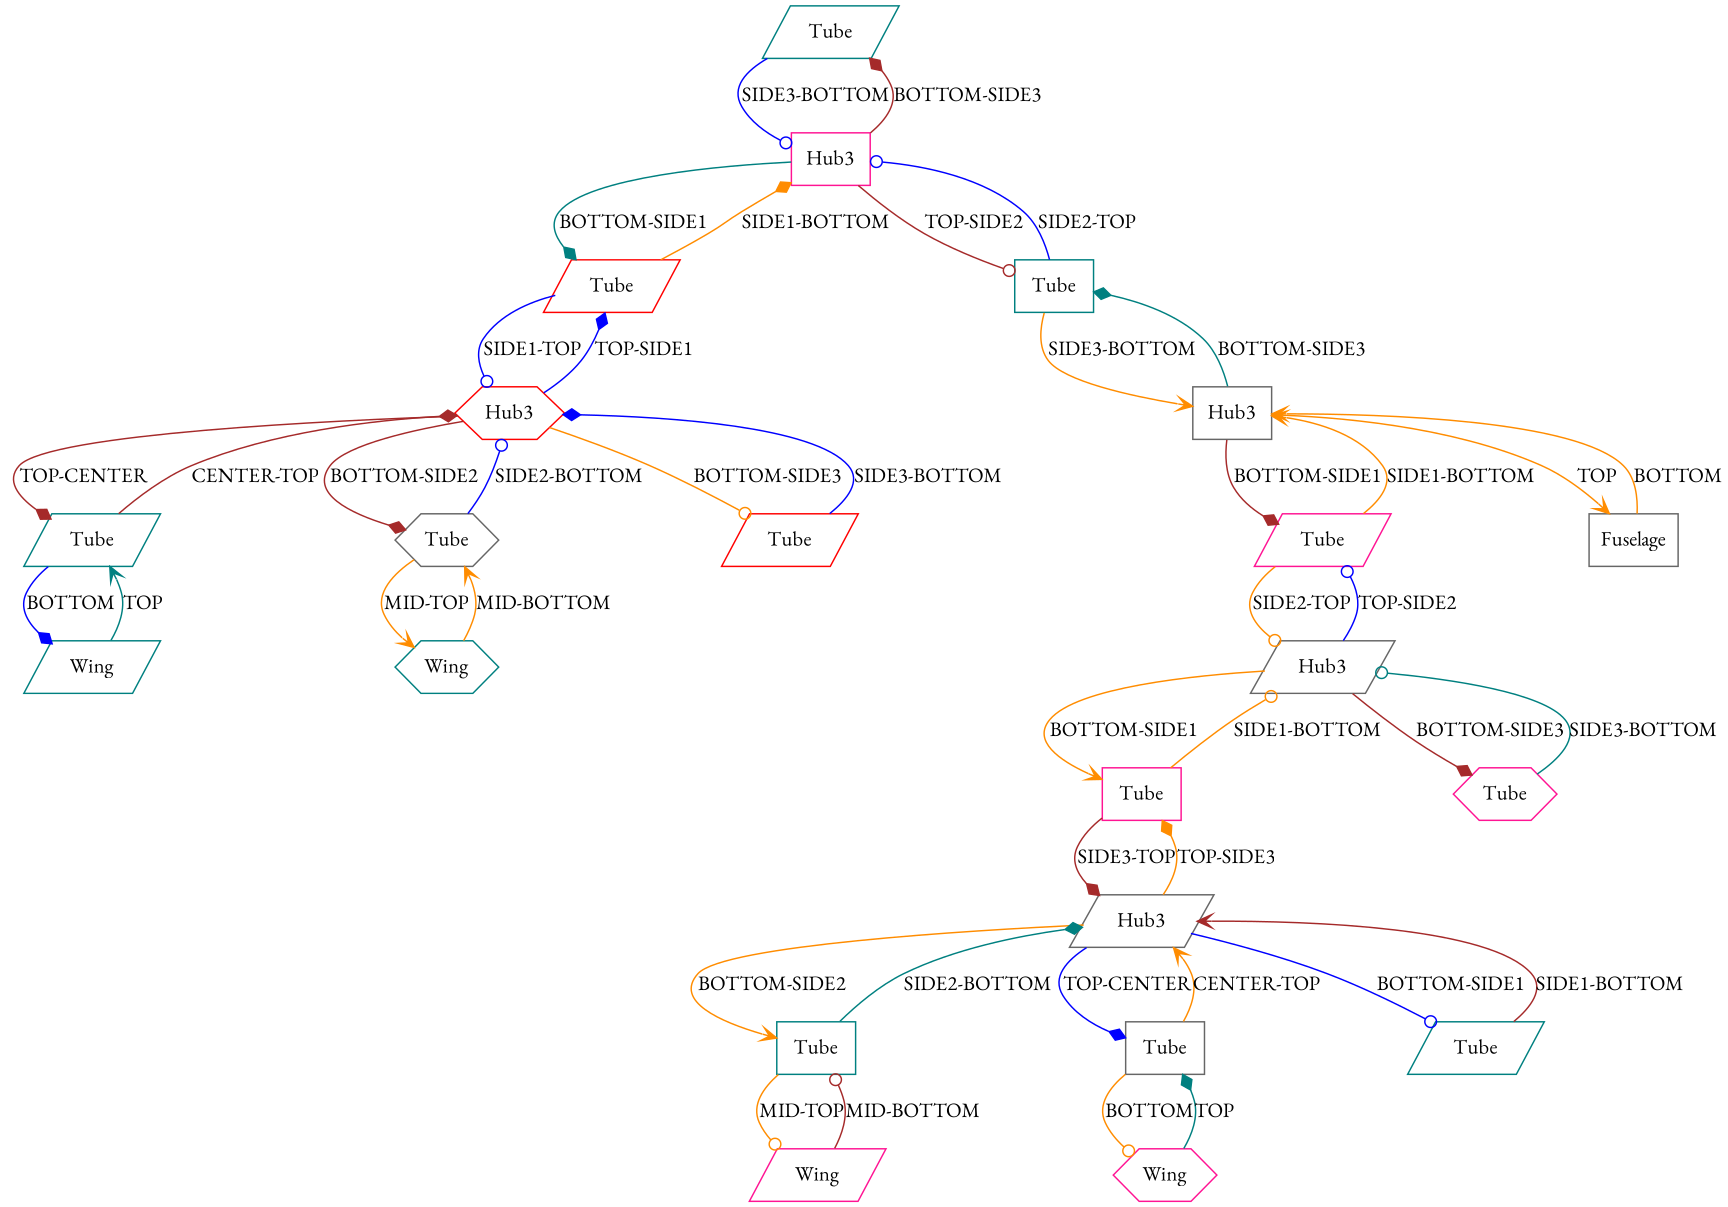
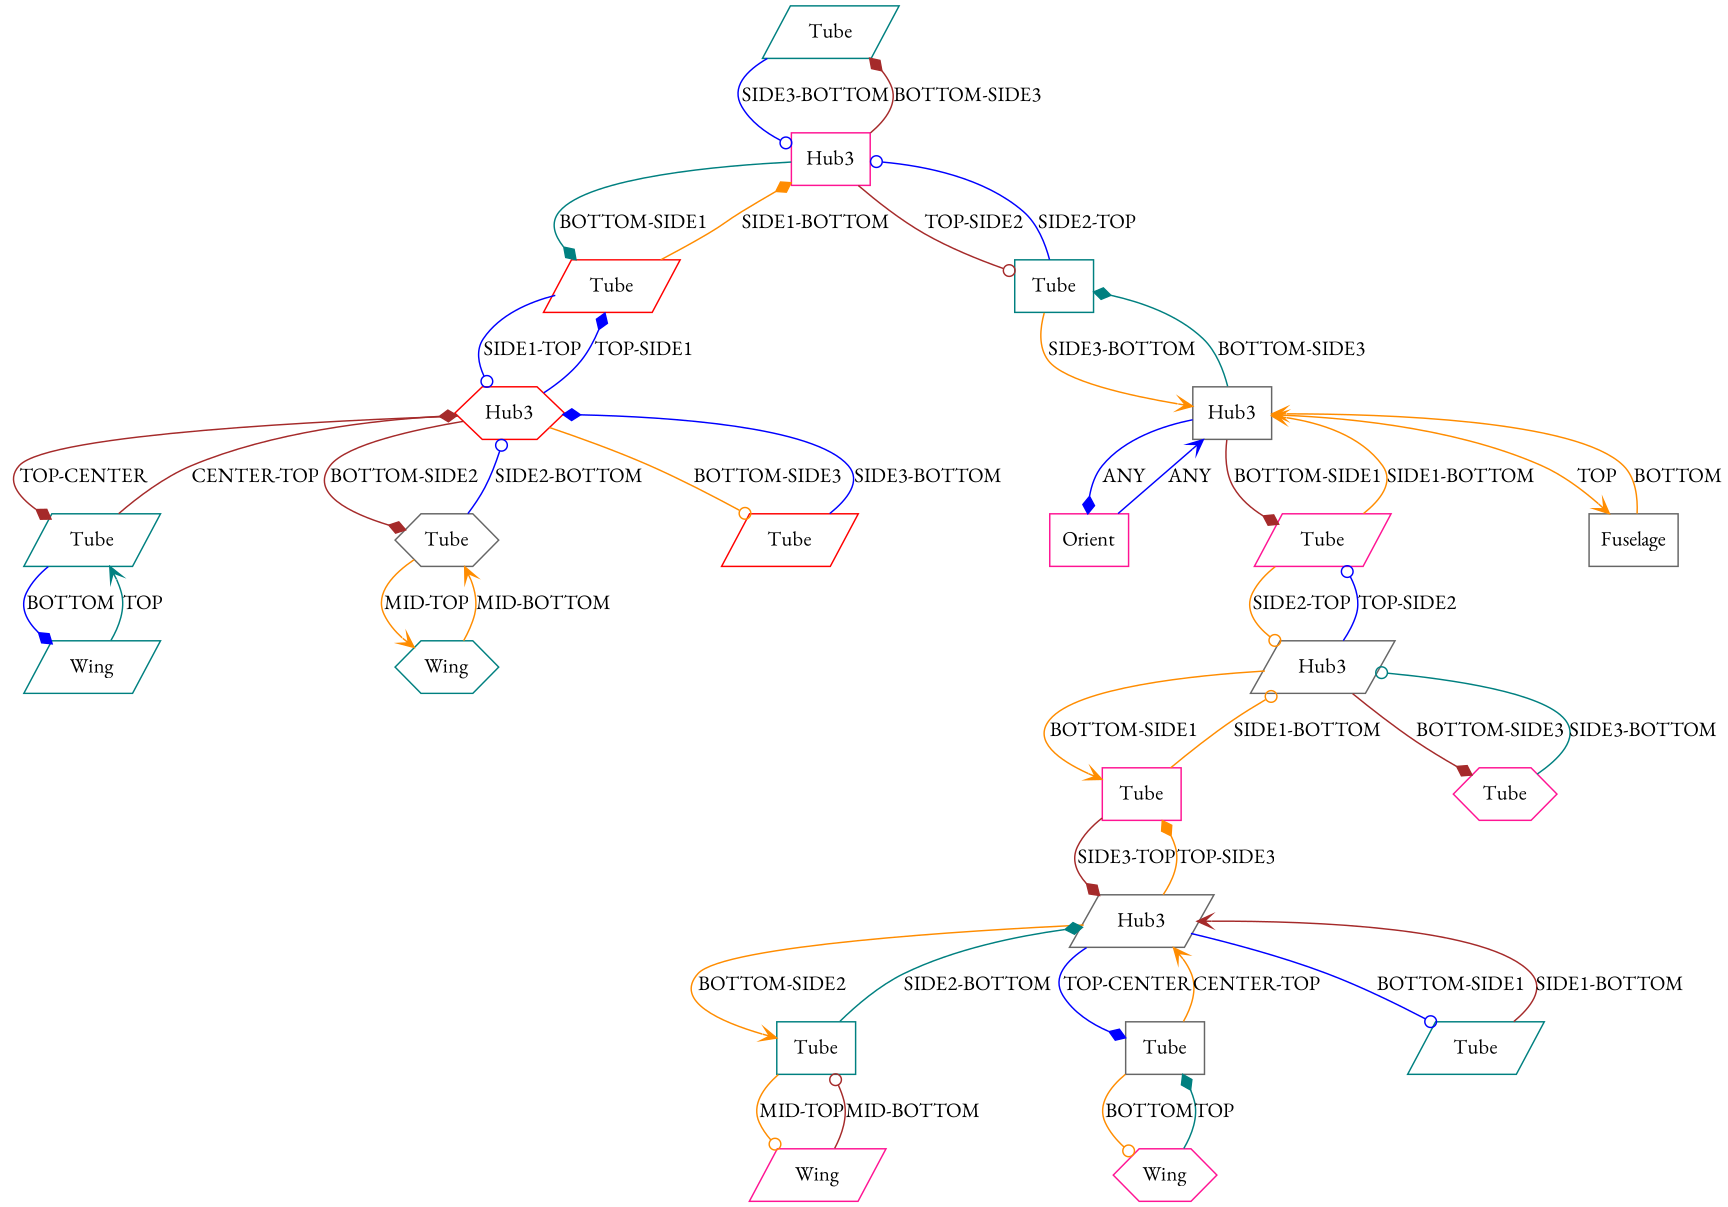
none -> (1089, 540)
